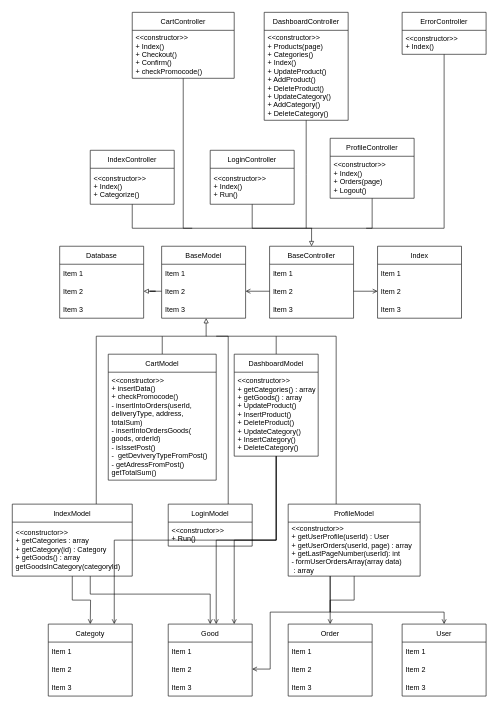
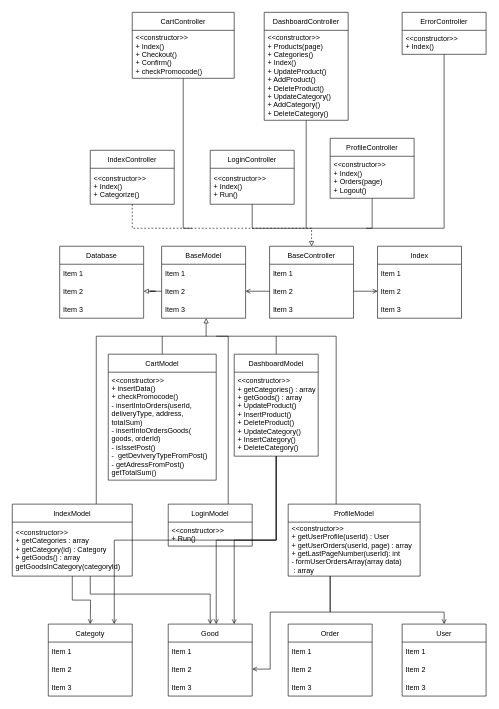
(145, 228) -> (145, 228)
(354, 590) -> none
